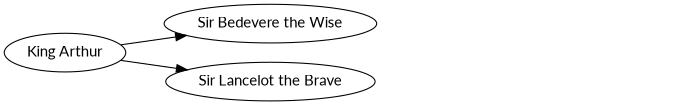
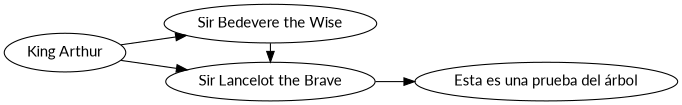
none -> (270, 47)
none -> (546, 82)
